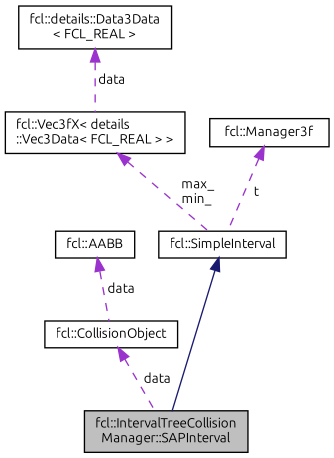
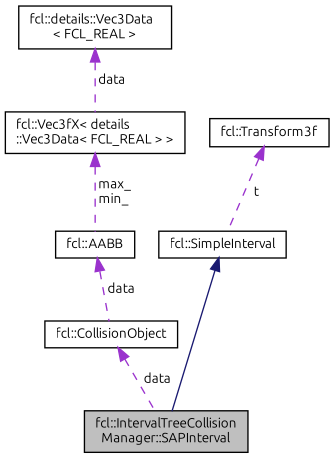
(95, 27) -> (95, 27)
(269, 133) -> (269, 133)
(168, 197) -> (95, 199)
